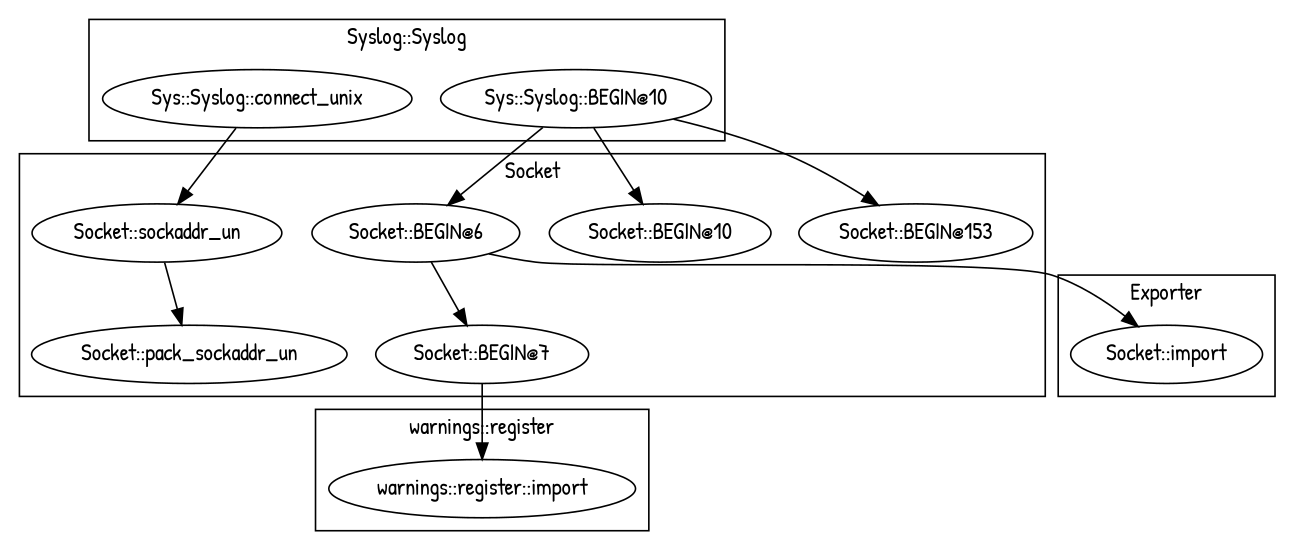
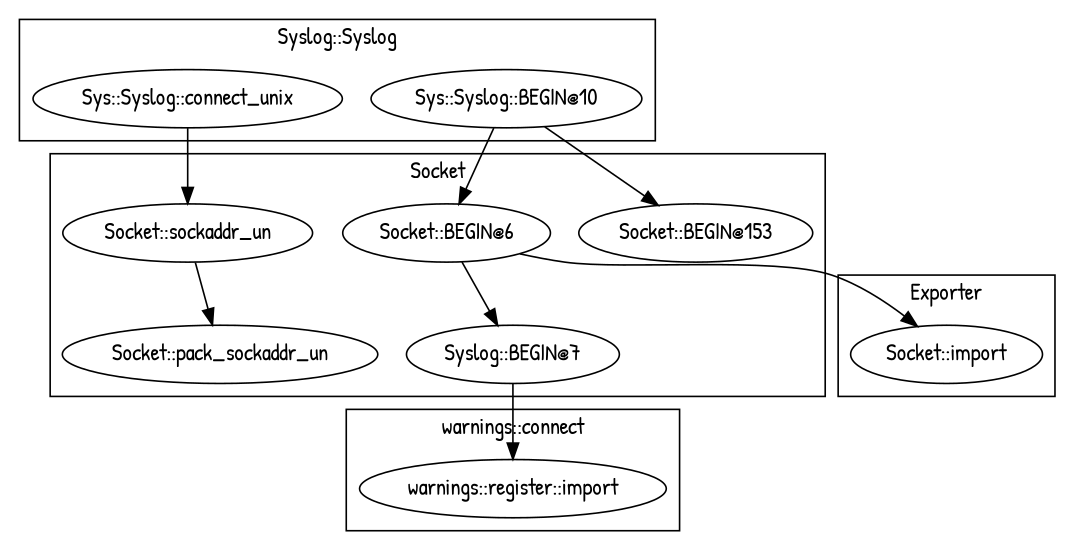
(660, 233) -> none
(482, 354) -> (513, 354)
(482, 428) -> (513, 428)
